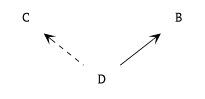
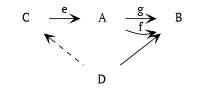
none -> (103, 19)
